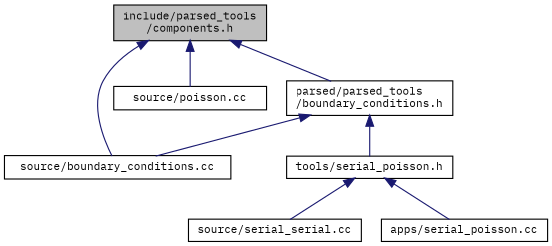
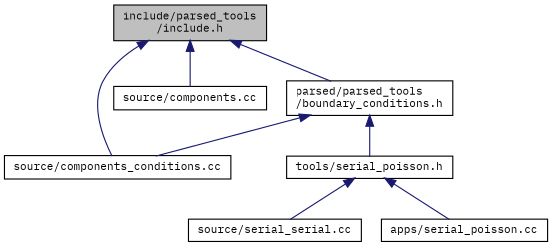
(190, 23) -> (190, 23)
(190, 98) -> (190, 98)
(118, 167) -> (118, 167)
